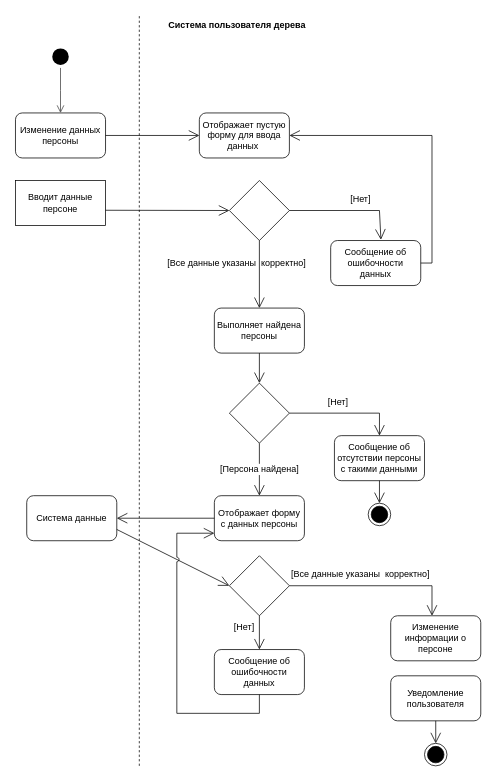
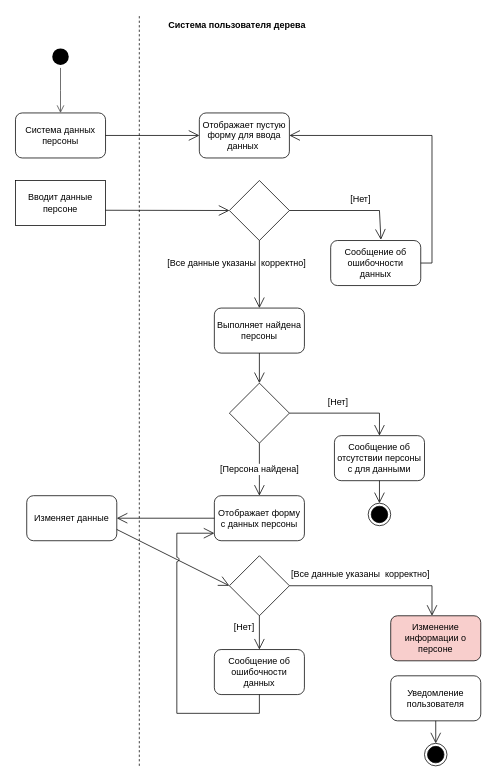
(60, 135) -> (60, 135)
(379, 458) -> (379, 458)
(72, 518) -> (72, 518)
(435, 638) -> (435, 638)
